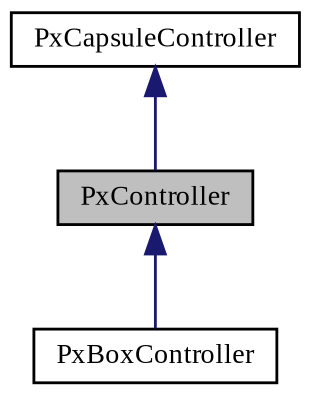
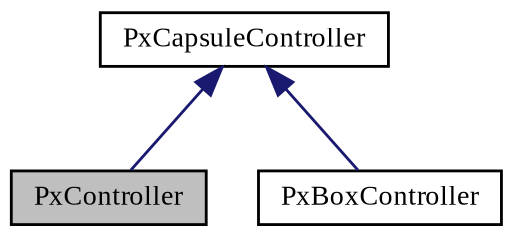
(155, 292) -> (322, 130)
